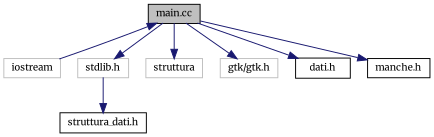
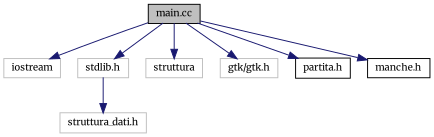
(104, 43) -> (103, 39)
(323, 68) -> (323, 68)
(103, 123) -> (103, 123)
